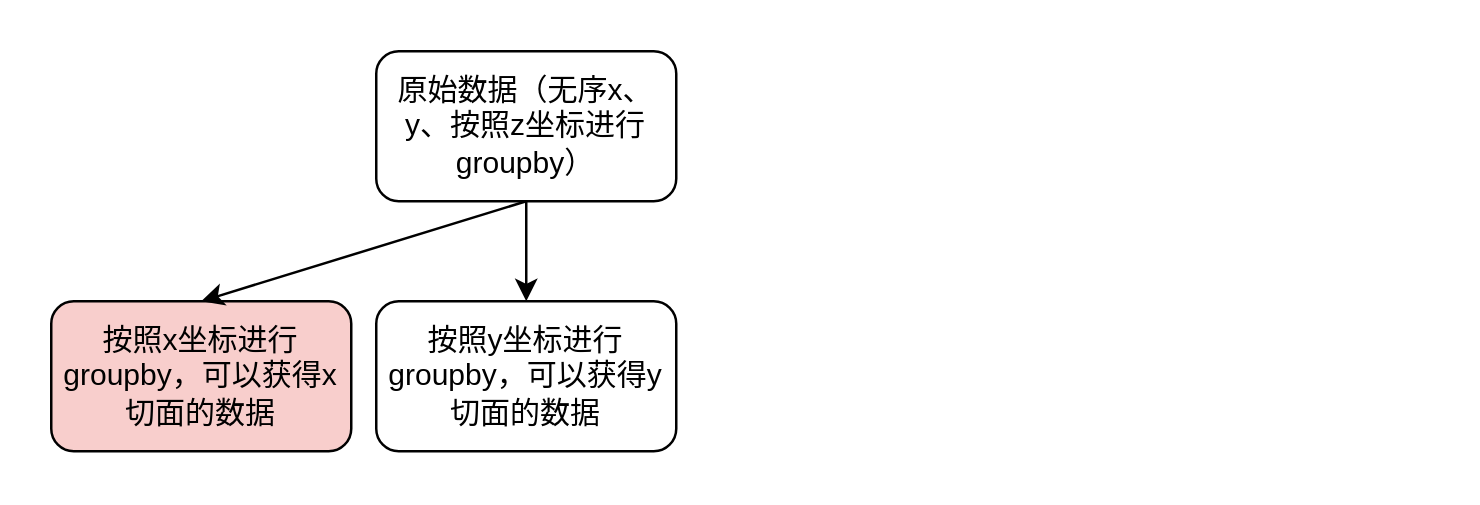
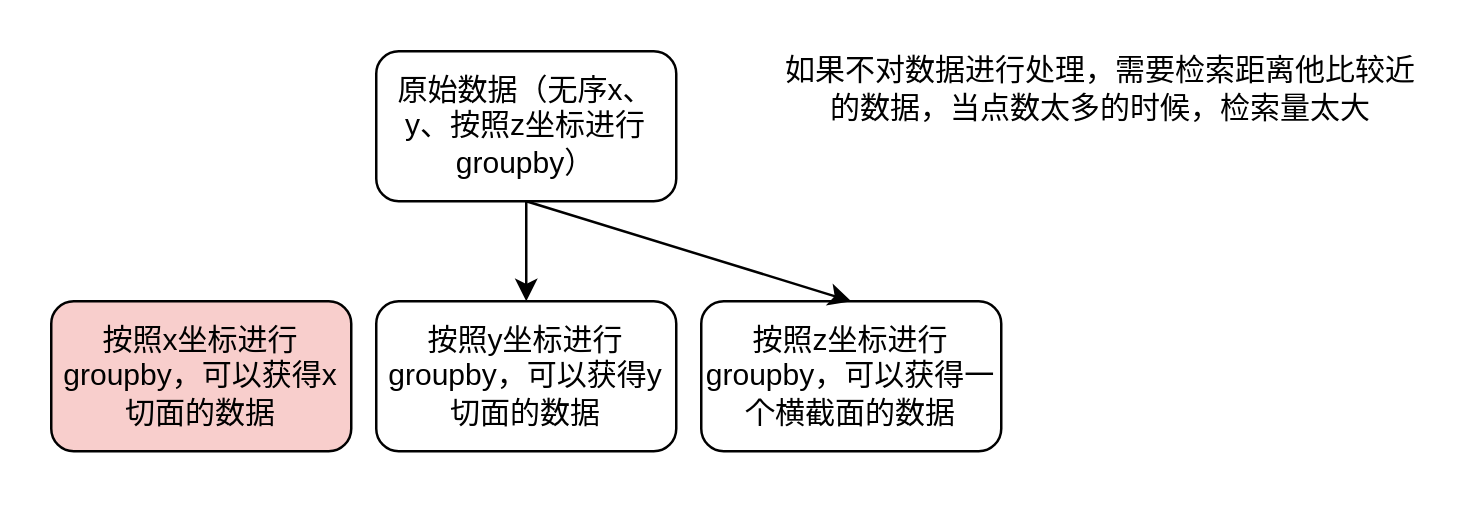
none -> (1101, 89)
(369, 250) -> none
none -> (683, 250)
none -> (851, 376)
